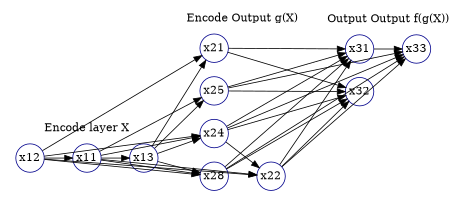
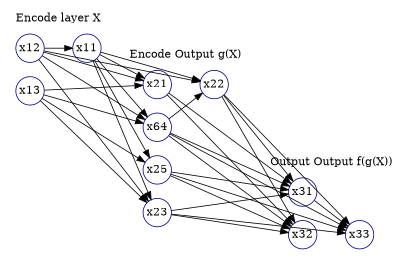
(214, 134) -> (157, 127)
(112, 158) -> (119, 64)
(214, 176) -> (157, 213)
